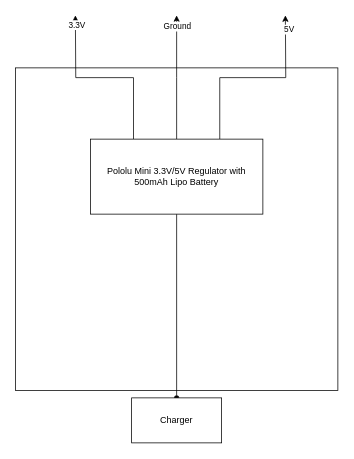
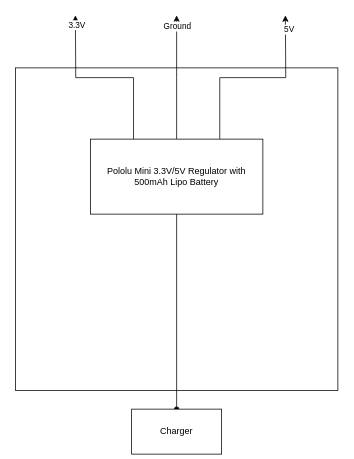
(177, 420) -> (177, 432)
